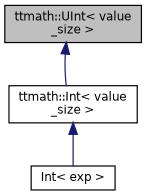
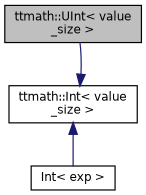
(65, 70) -> (81, 58)
